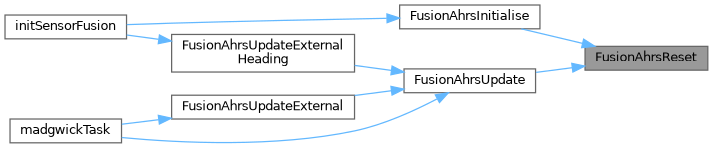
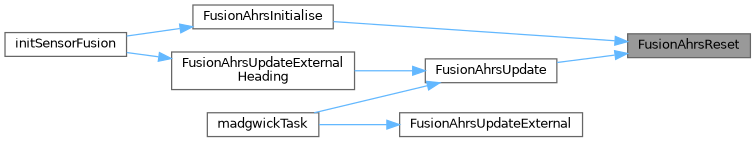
(373, 93) -> none
